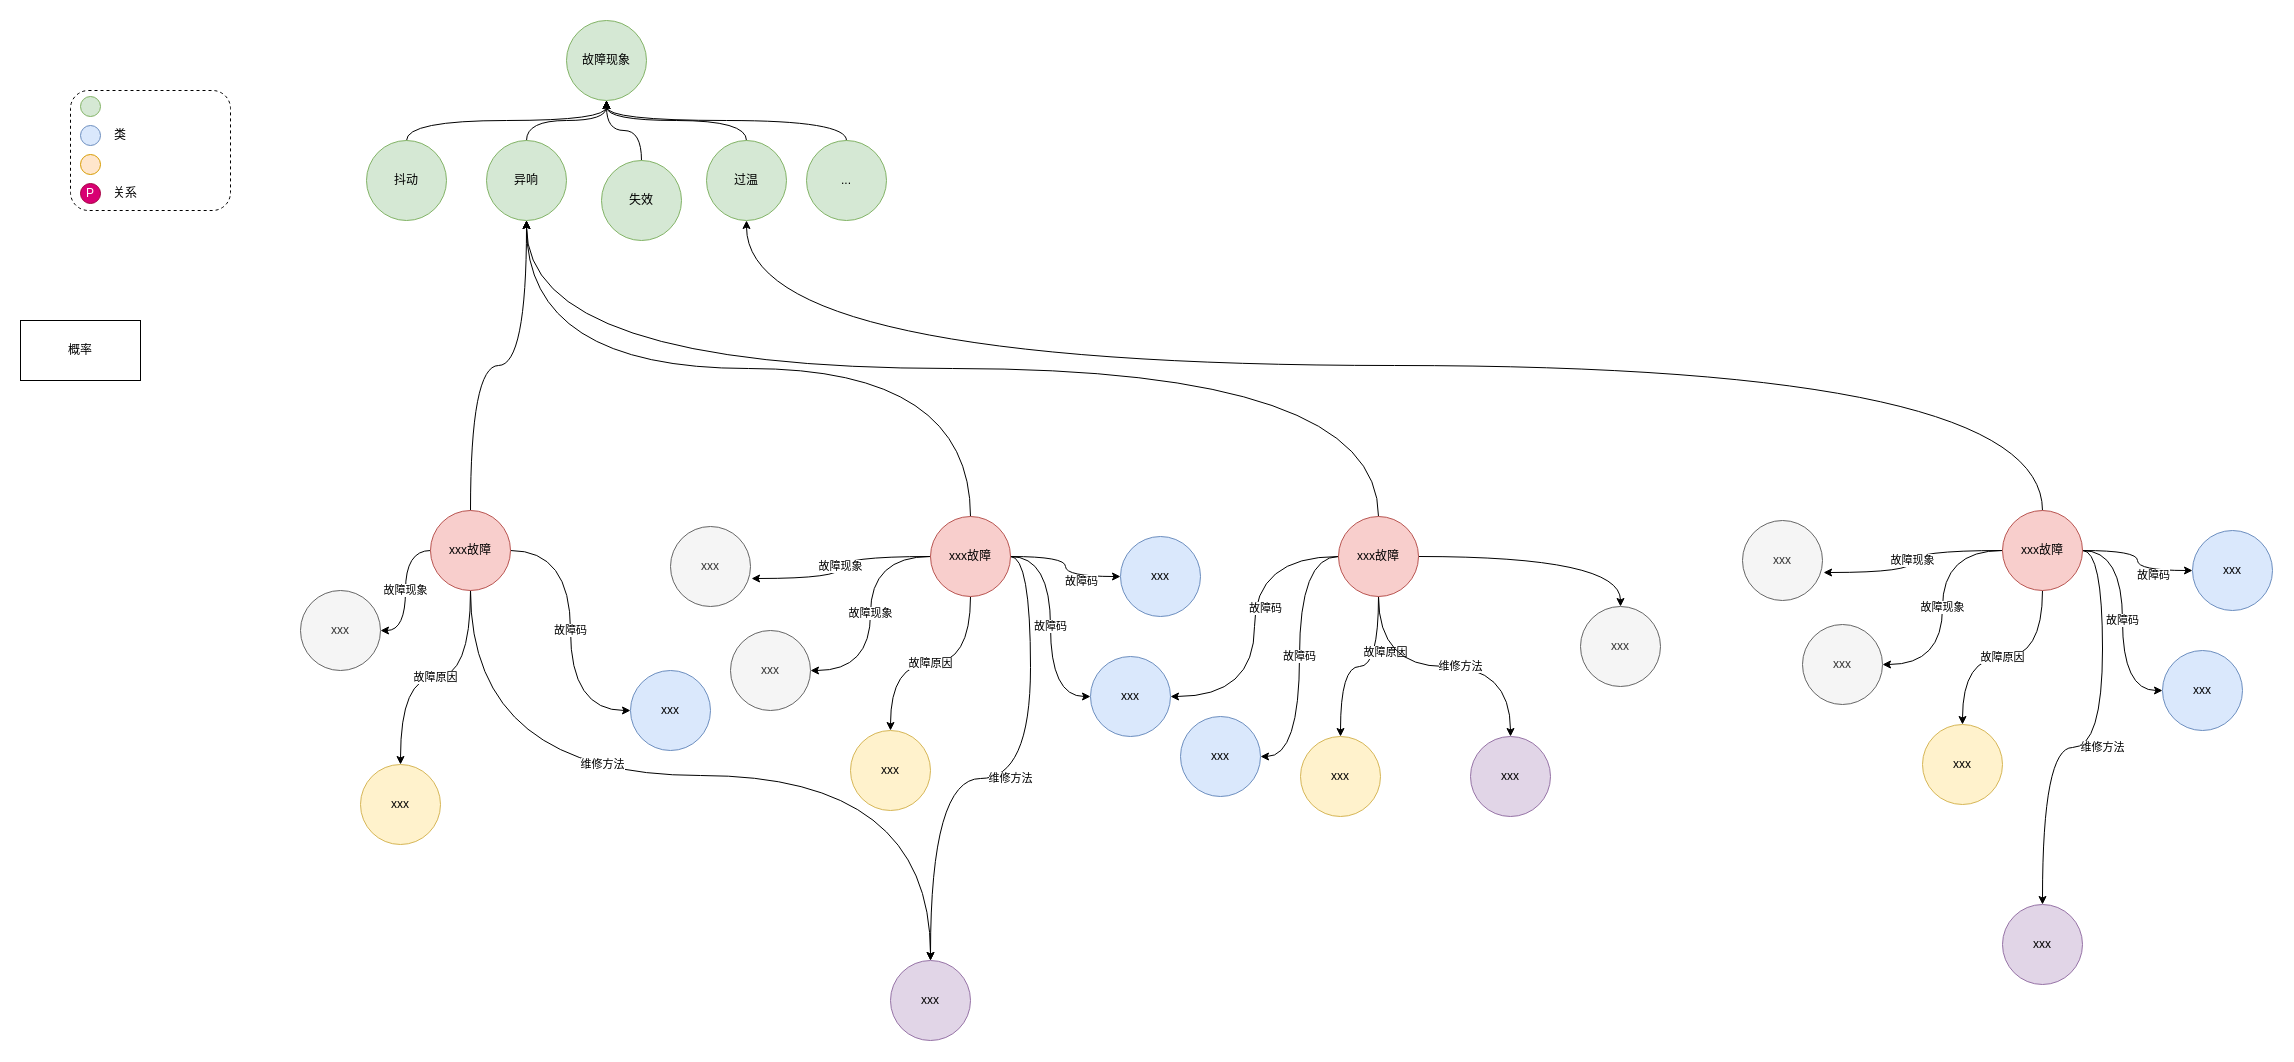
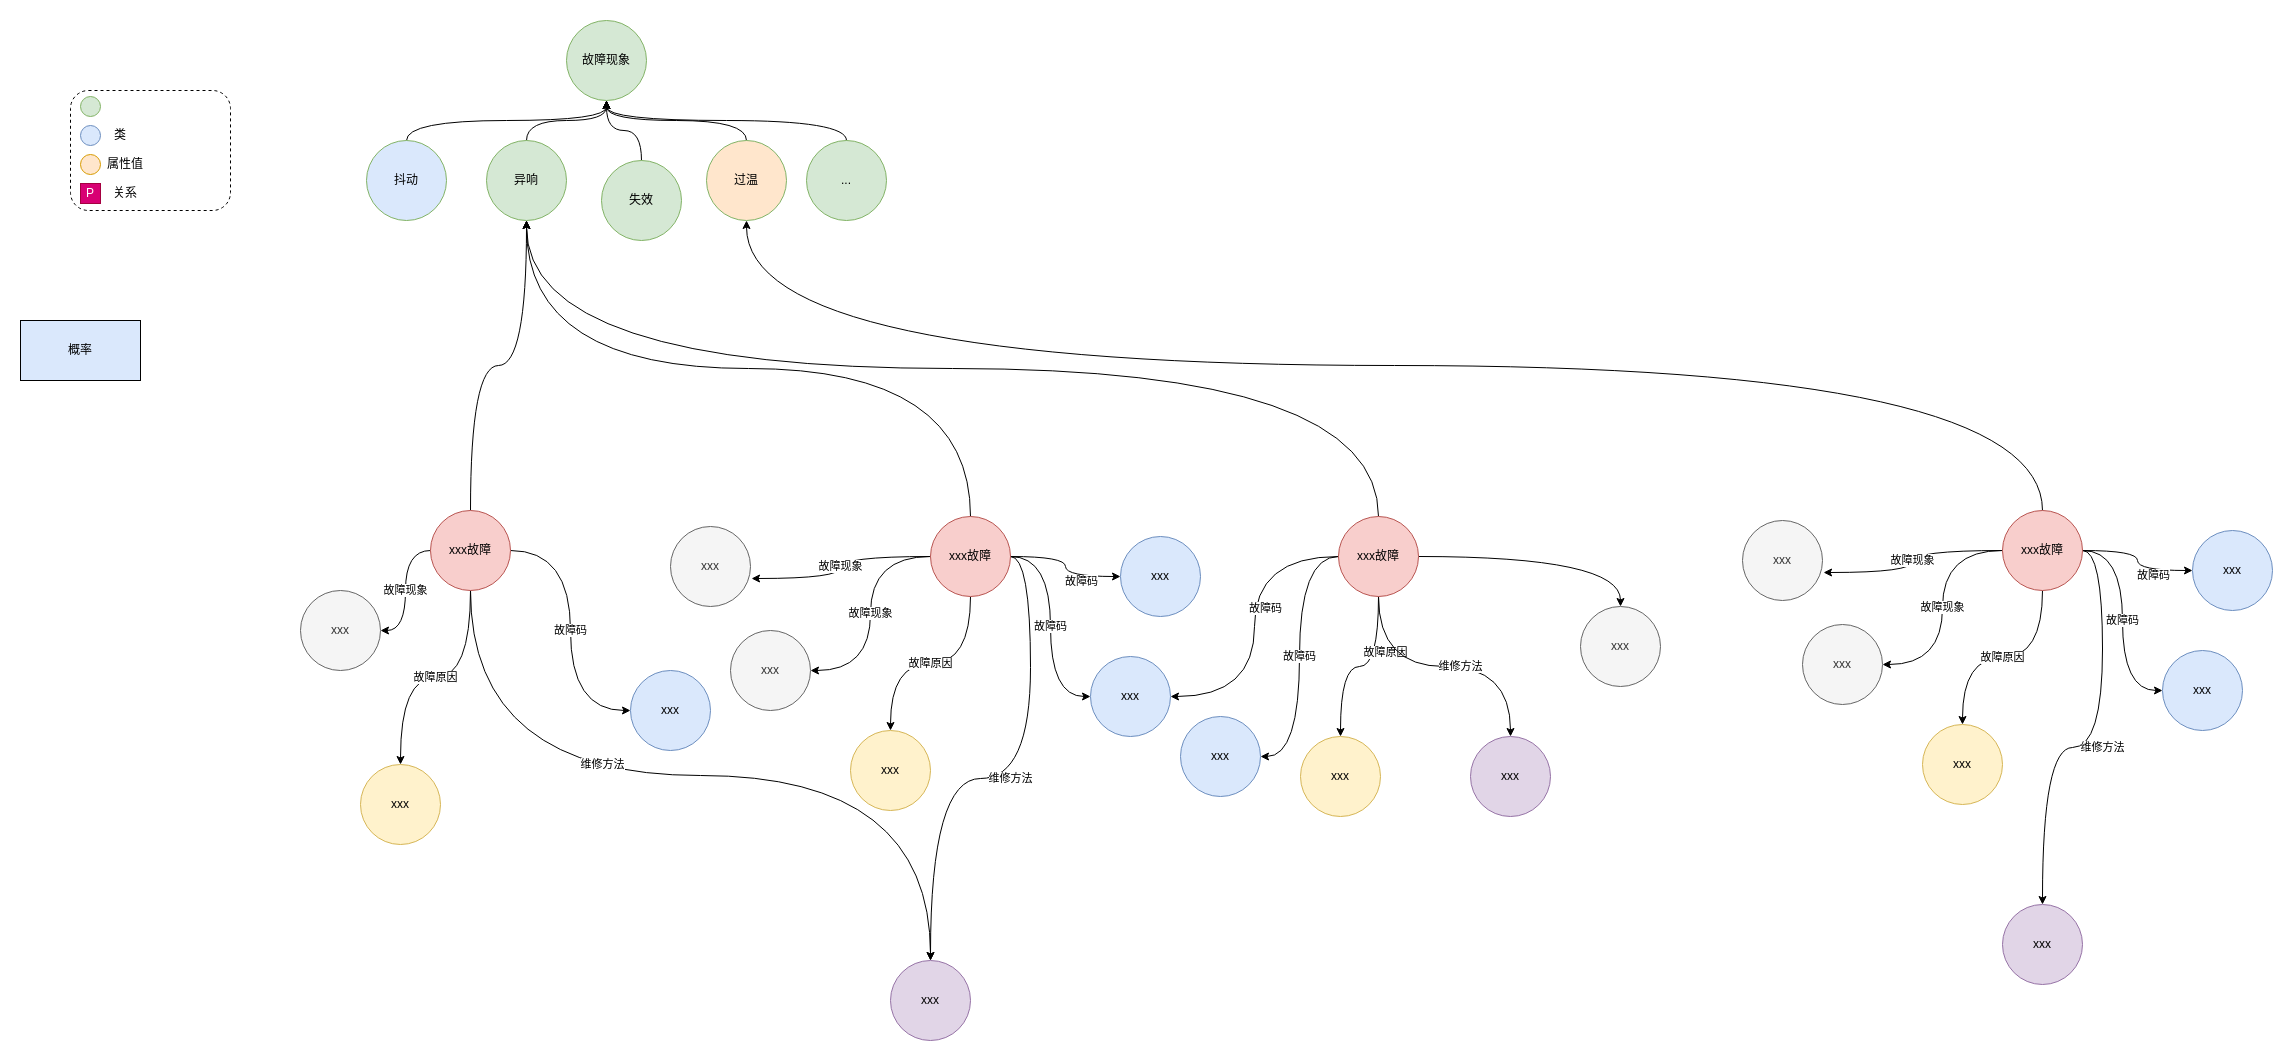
none -> (126, 165)
(407, 181) -> (407, 181)
(747, 181) -> (747, 181)
(91, 194) -> (91, 194)
(81, 351) -> (81, 351)
